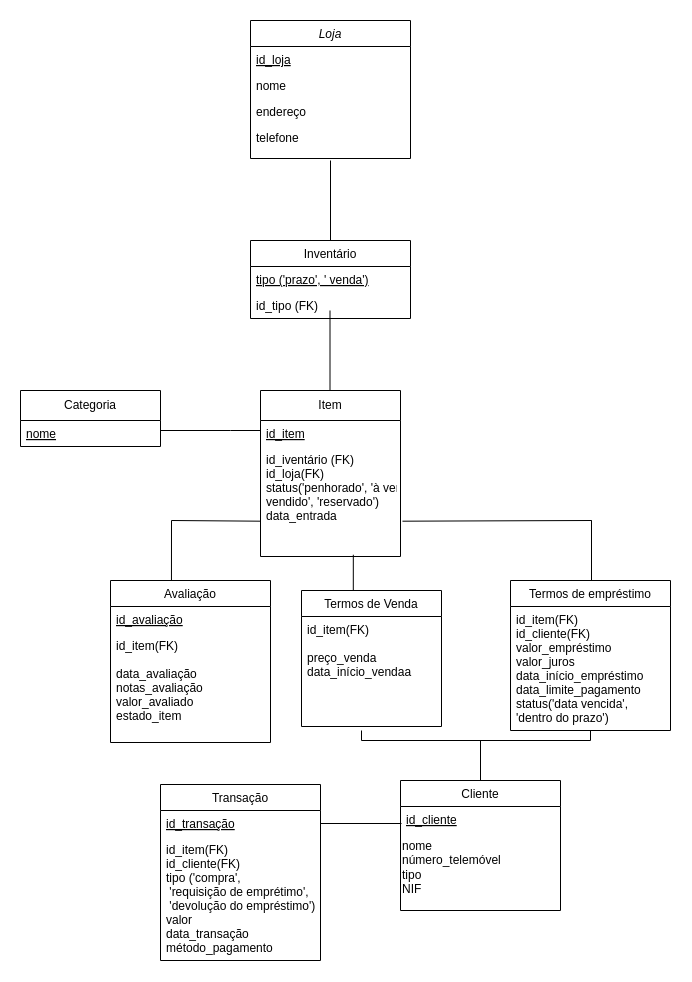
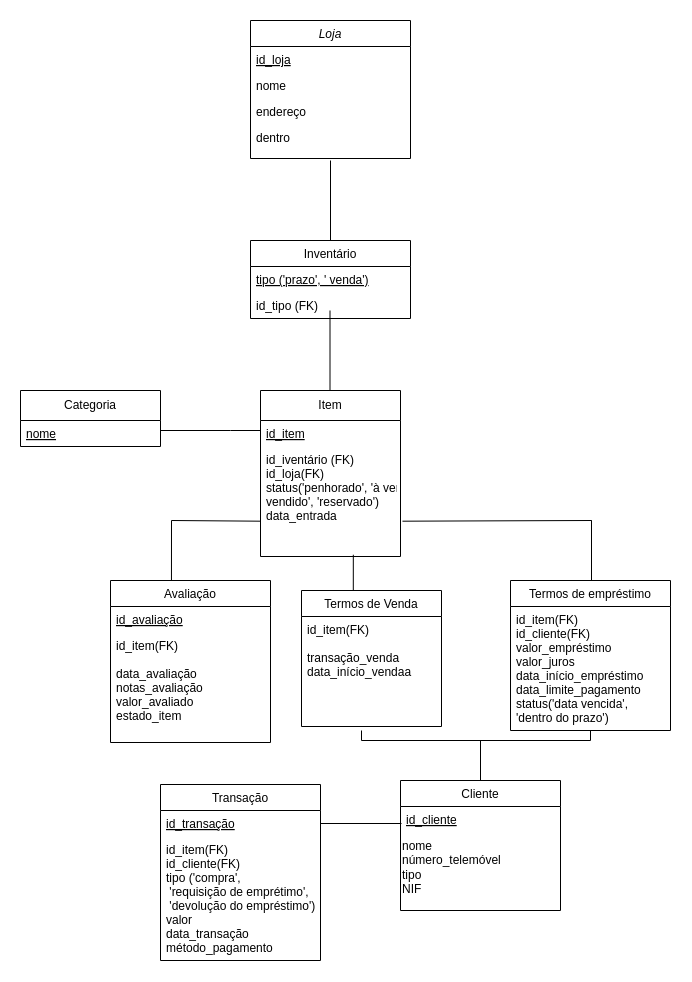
(281, 138) -> (276, 138)
(341, 630) -> (341, 630)
